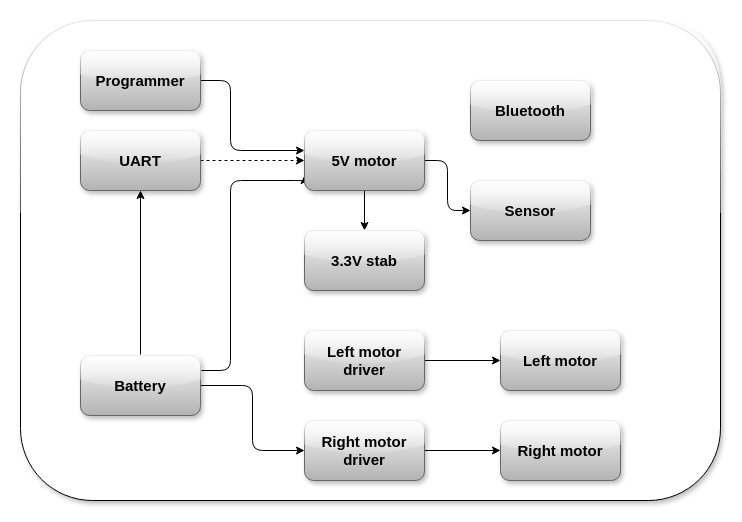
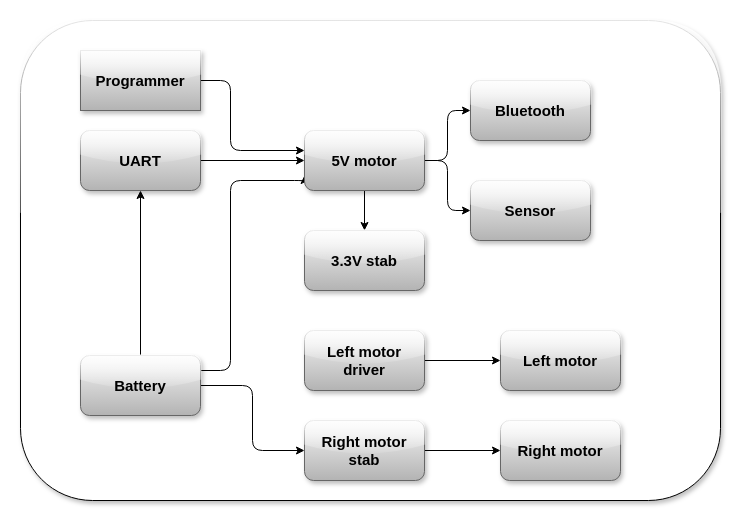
(141, 81) -> (141, 81)
none -> (448, 130)
(250, 161) -> (250, 161)
(365, 451) -> (365, 451)
